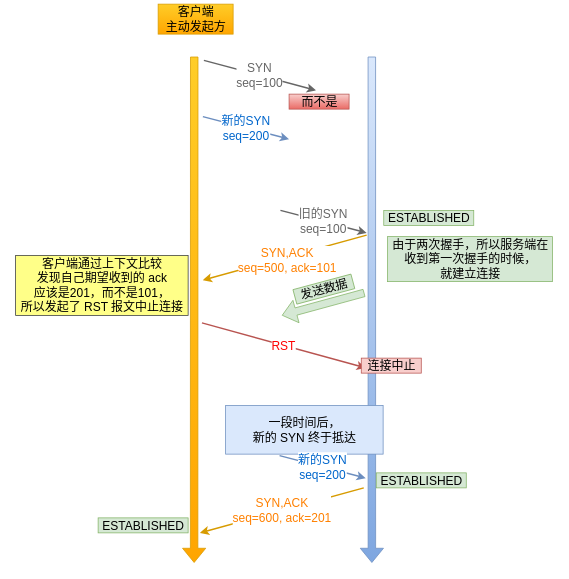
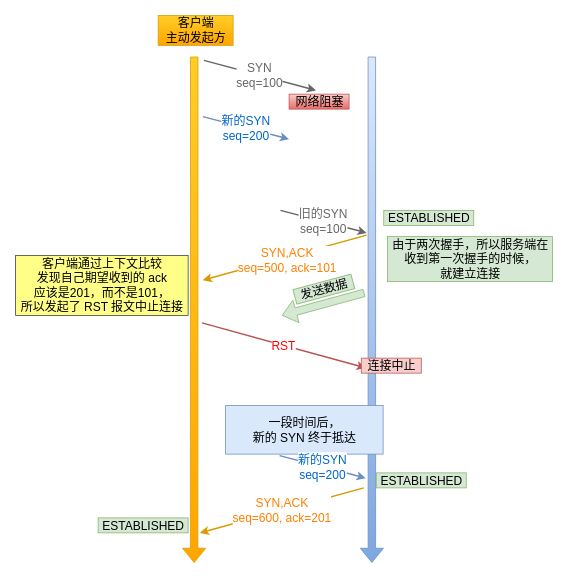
(195, 19) -> (195, 30)
(320, 102) -> (320, 102)
